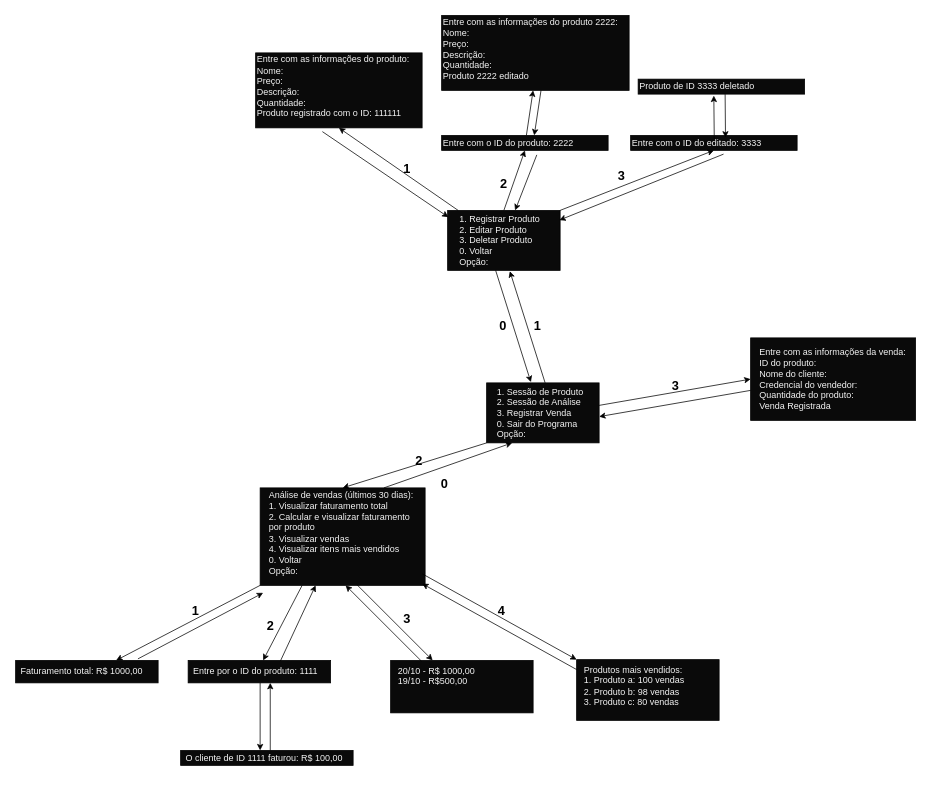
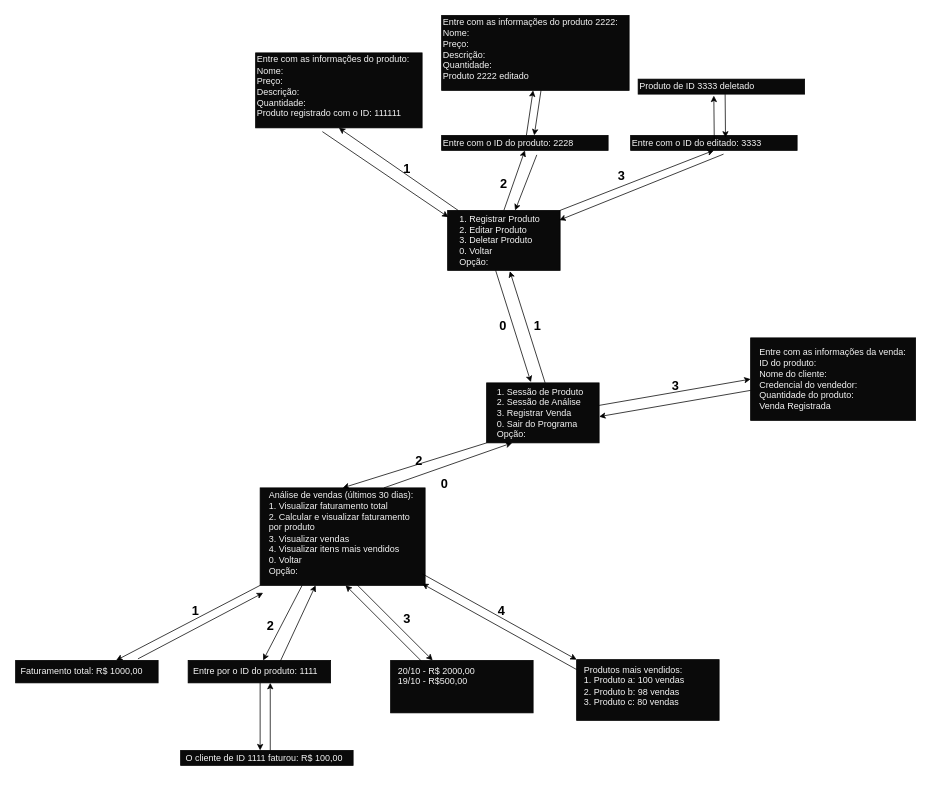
(513, 143) -> (513, 143)
(439, 676) -> (439, 676)
